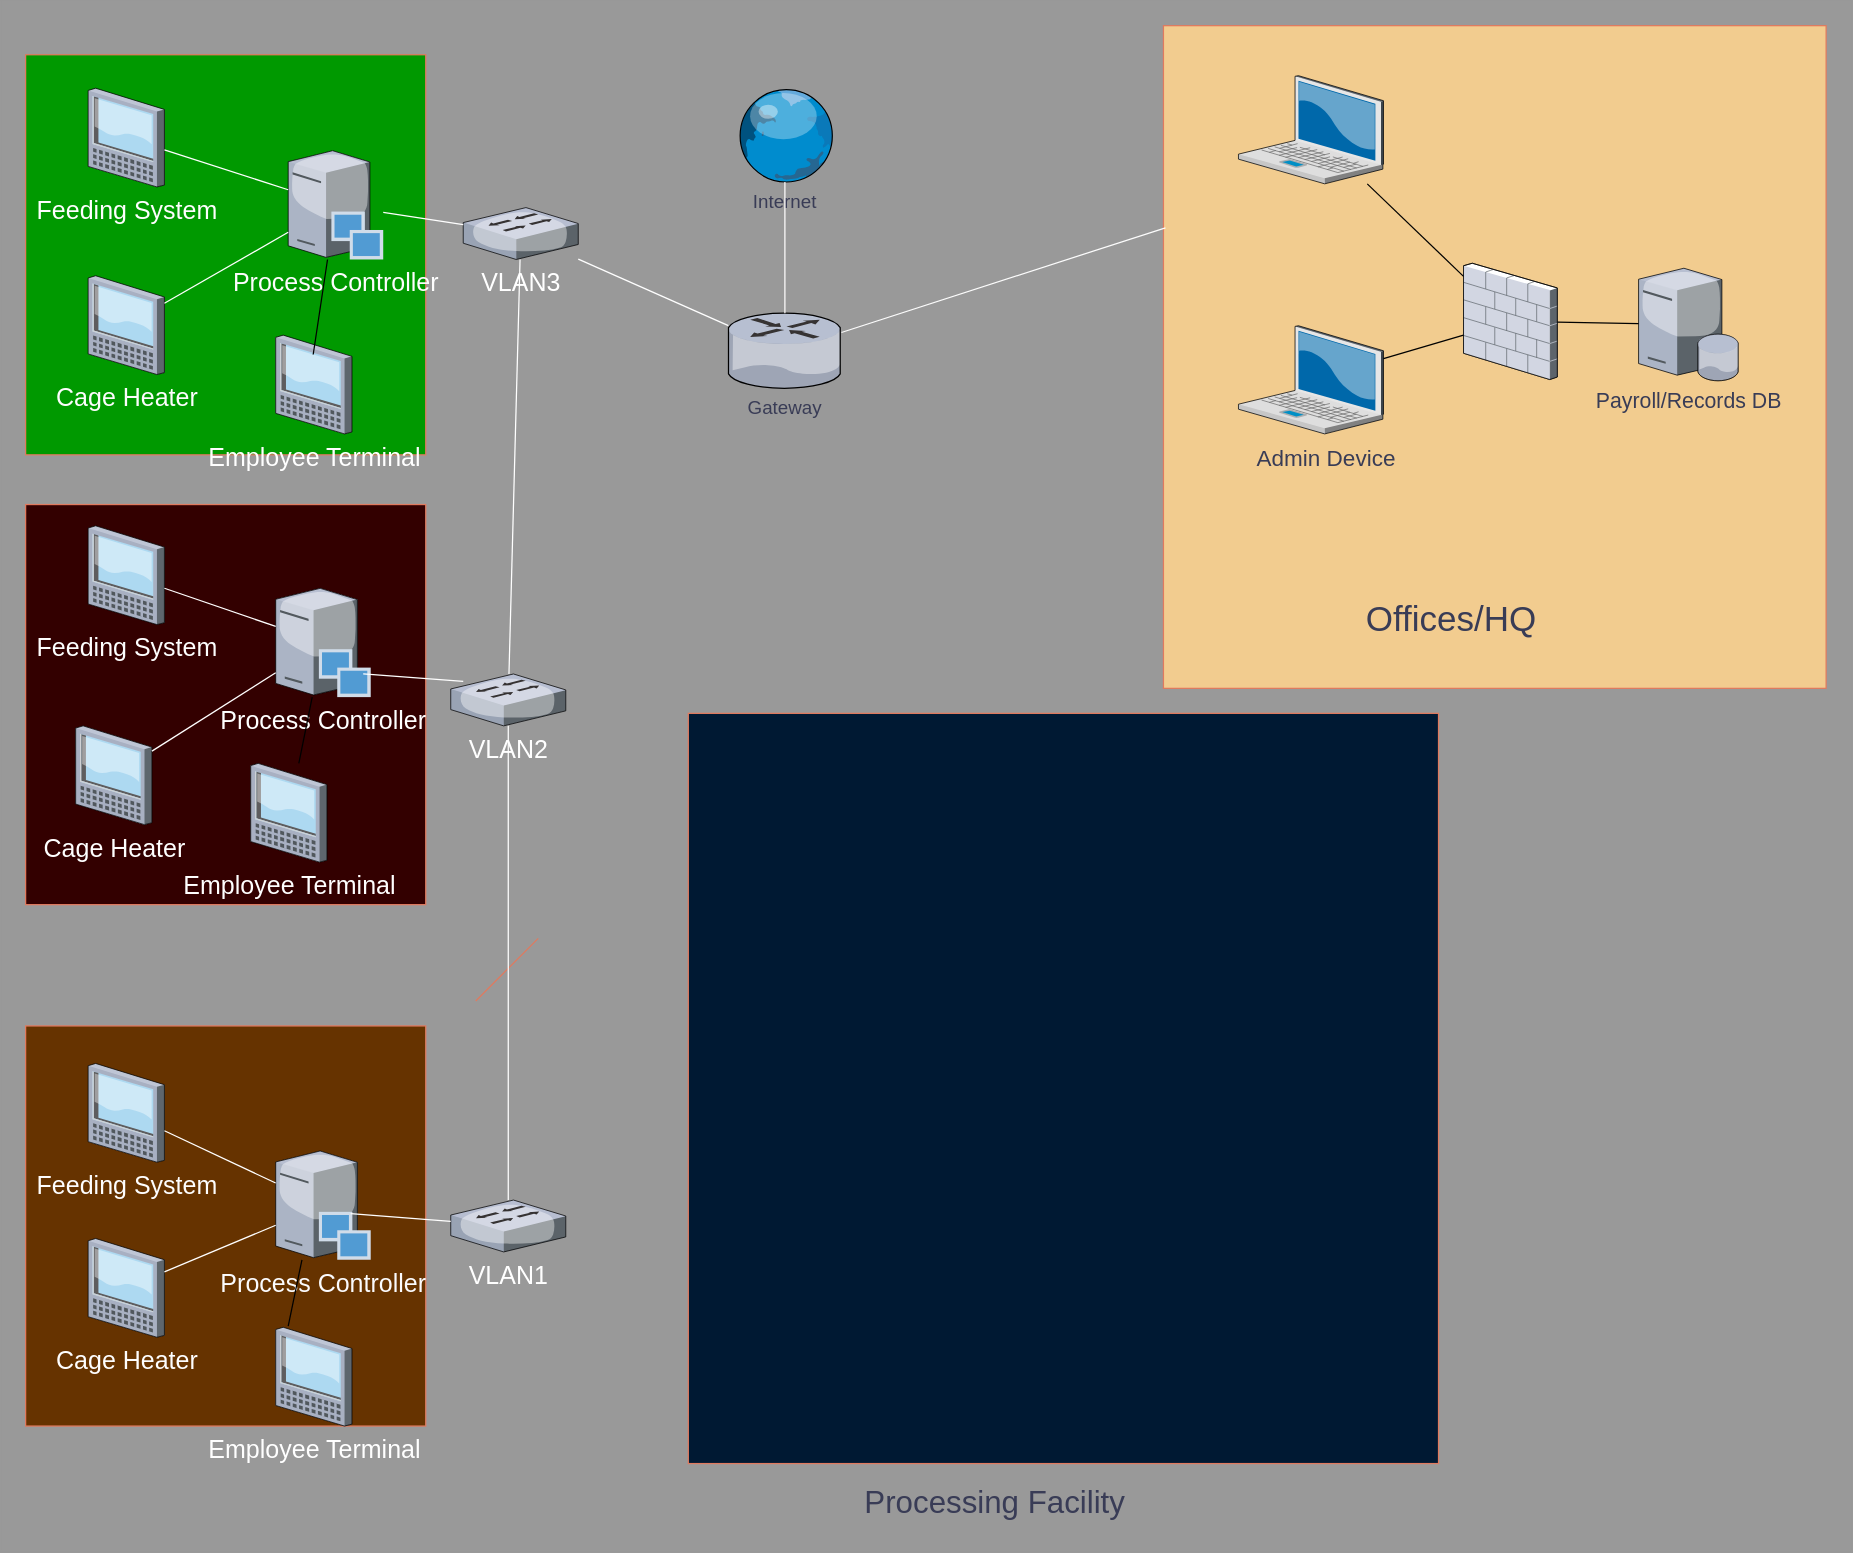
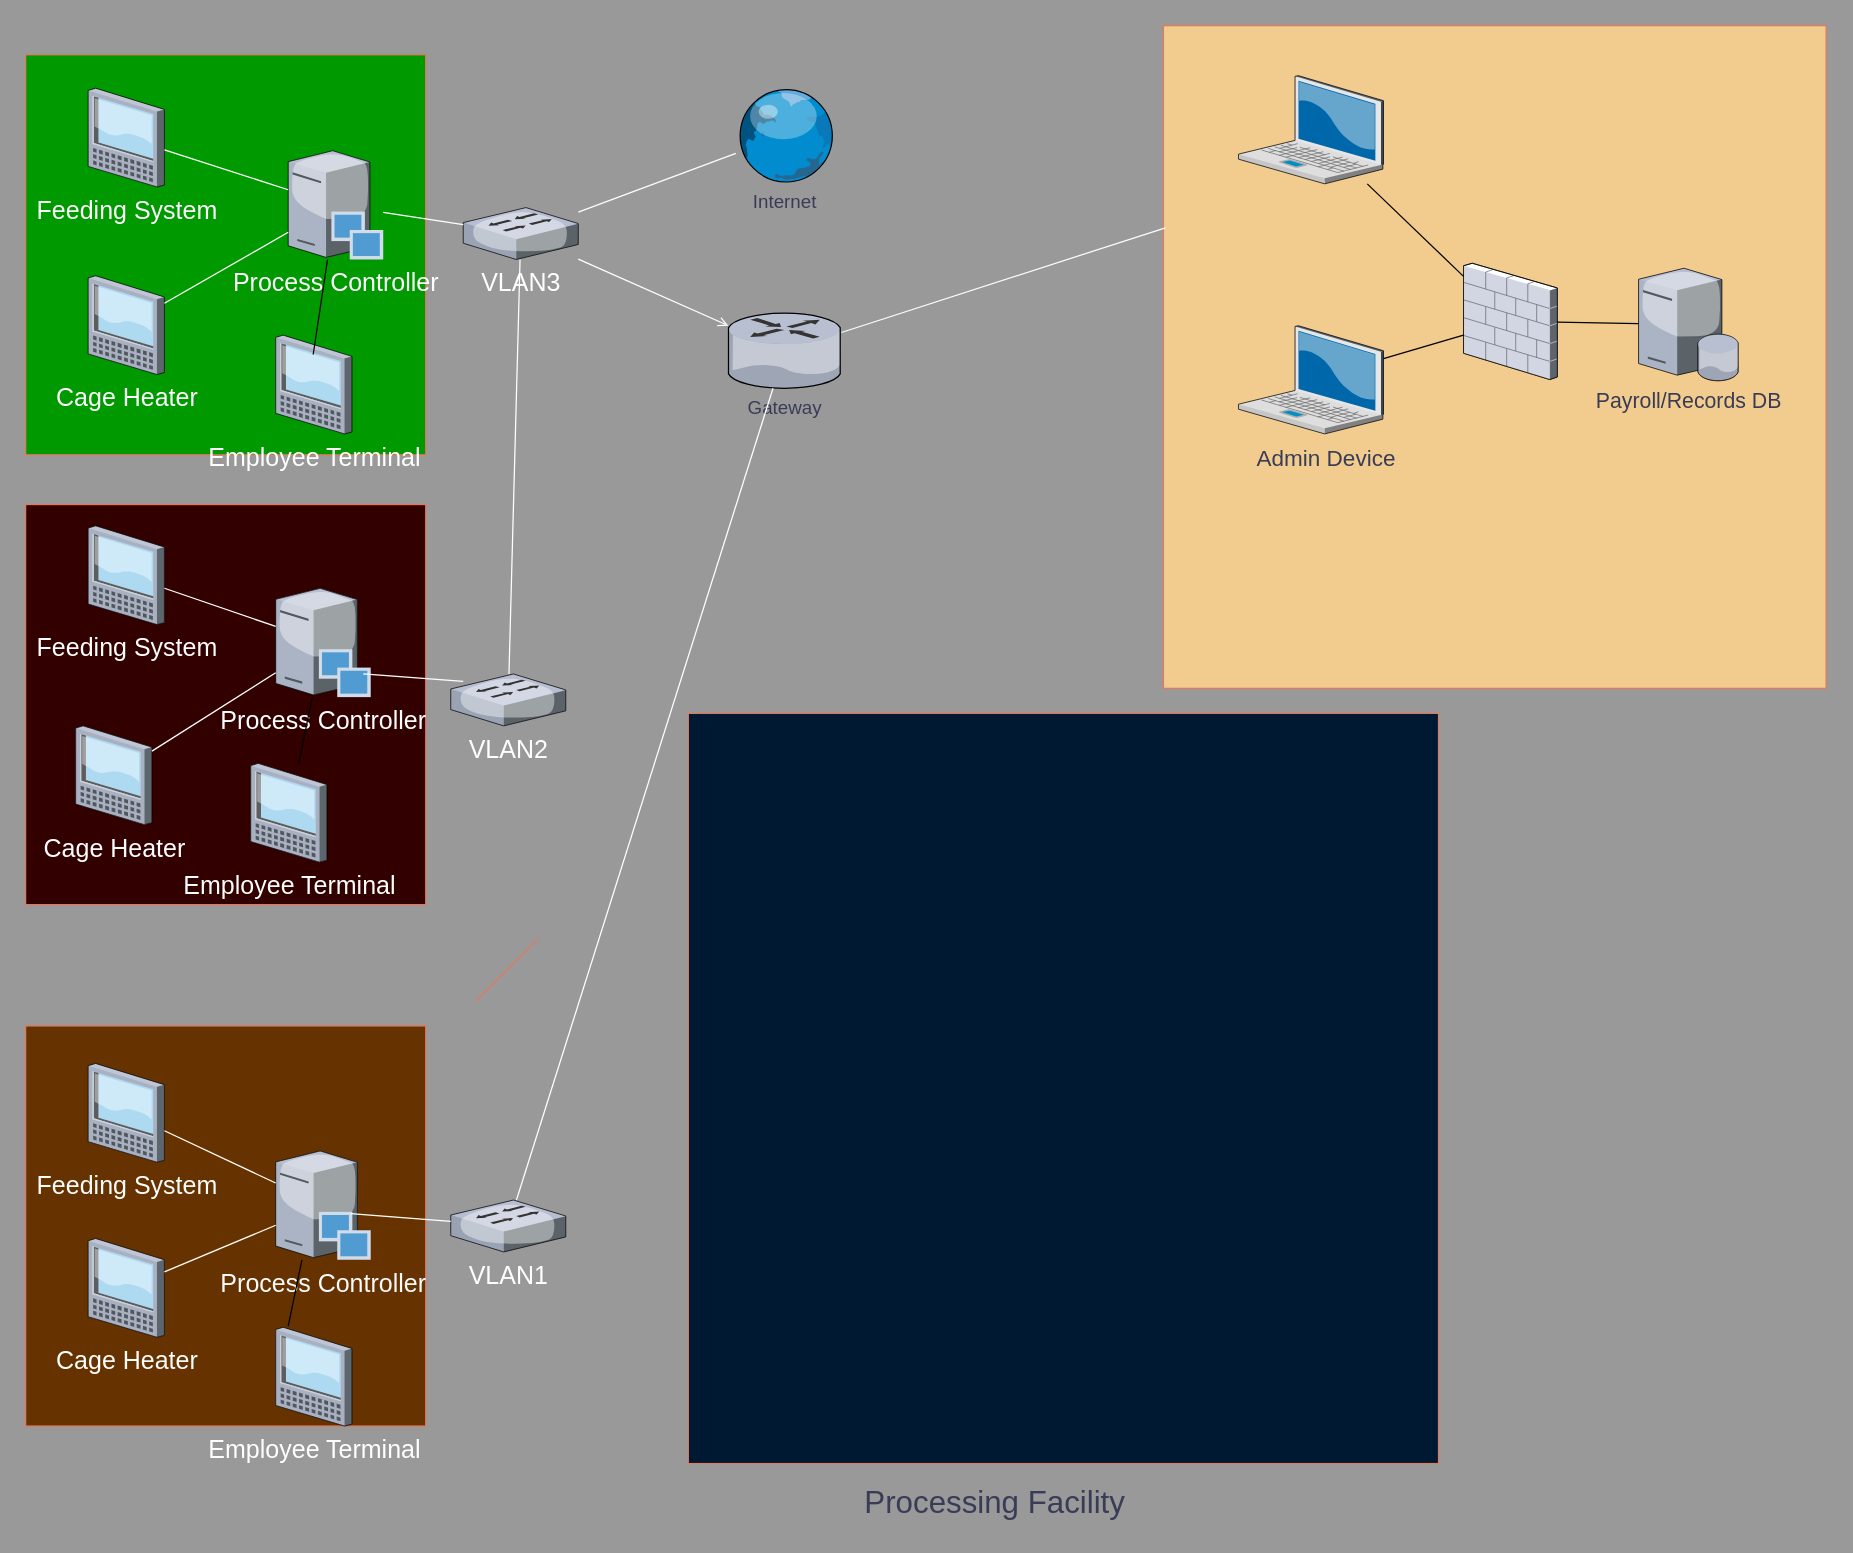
(785, 246) -> (657, 183)
(724, 324) -> (723, 323)
(1451, 619) -> none
(508, 963) -> (645, 793)
